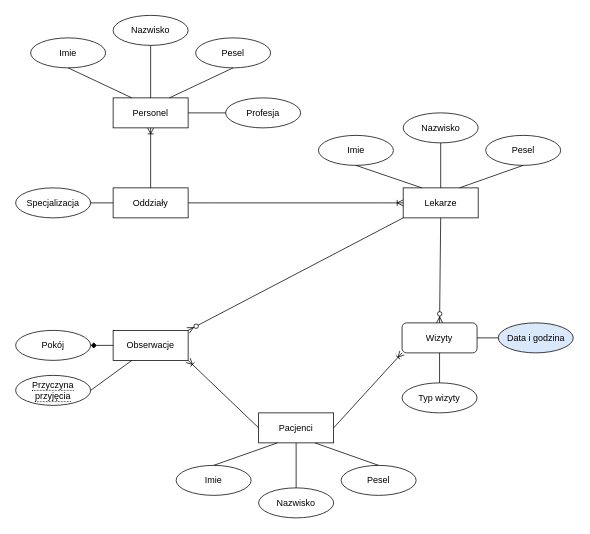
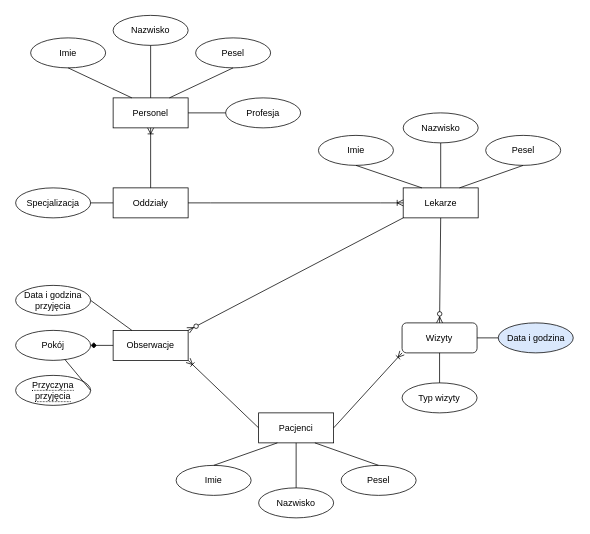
none -> (53, 300)
none -> (111, 316)
(111, 376) -> (78, 375)
